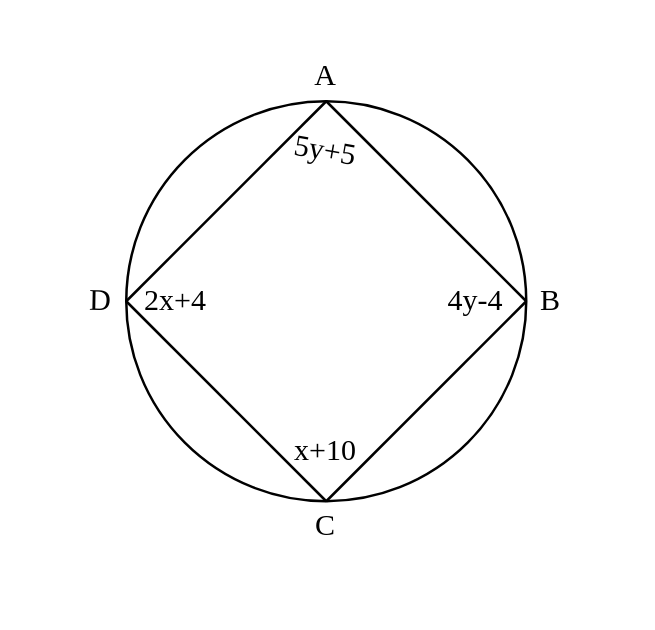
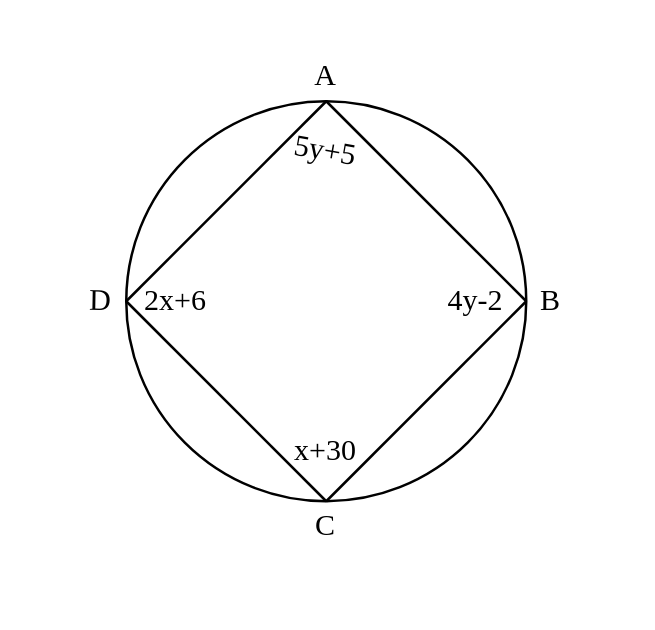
(176, 301) -> (176, 301)
(476, 301) -> (476, 301)
(326, 451) -> (326, 451)
